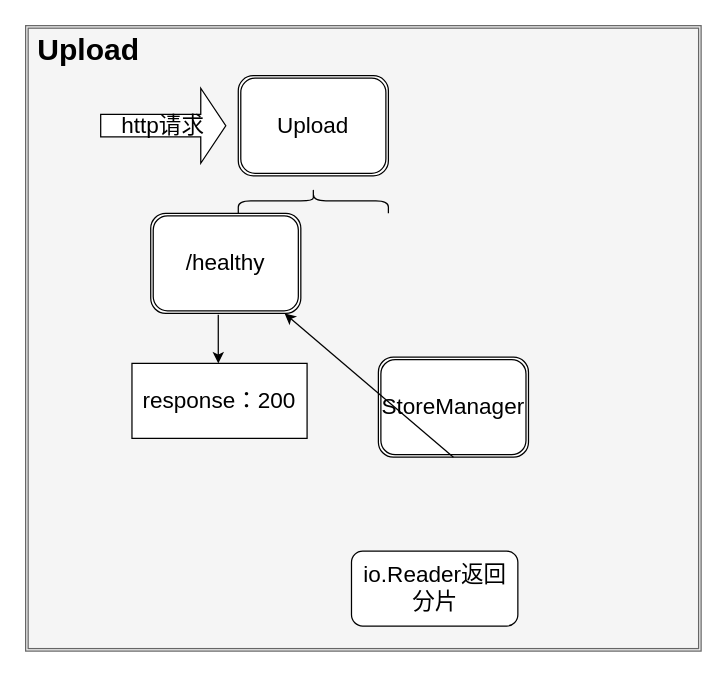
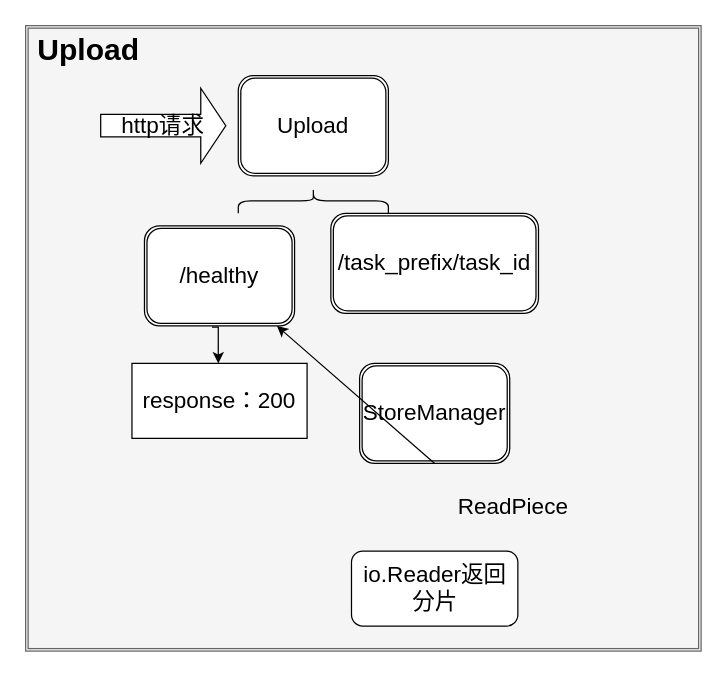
(226, 263) -> (219, 276)
none -> (434, 263)
(453, 407) -> (434, 413)
none -> (513, 507)
